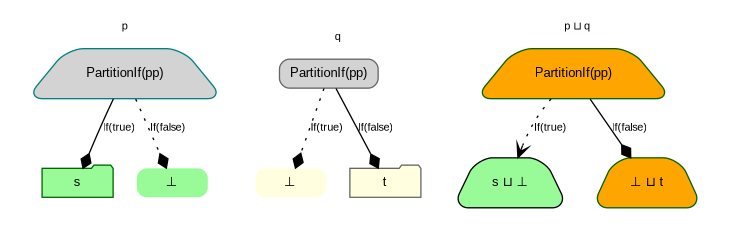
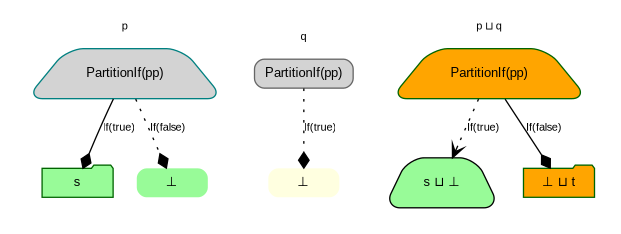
(385, 183) -> none
(647, 183) -> (559, 183)
